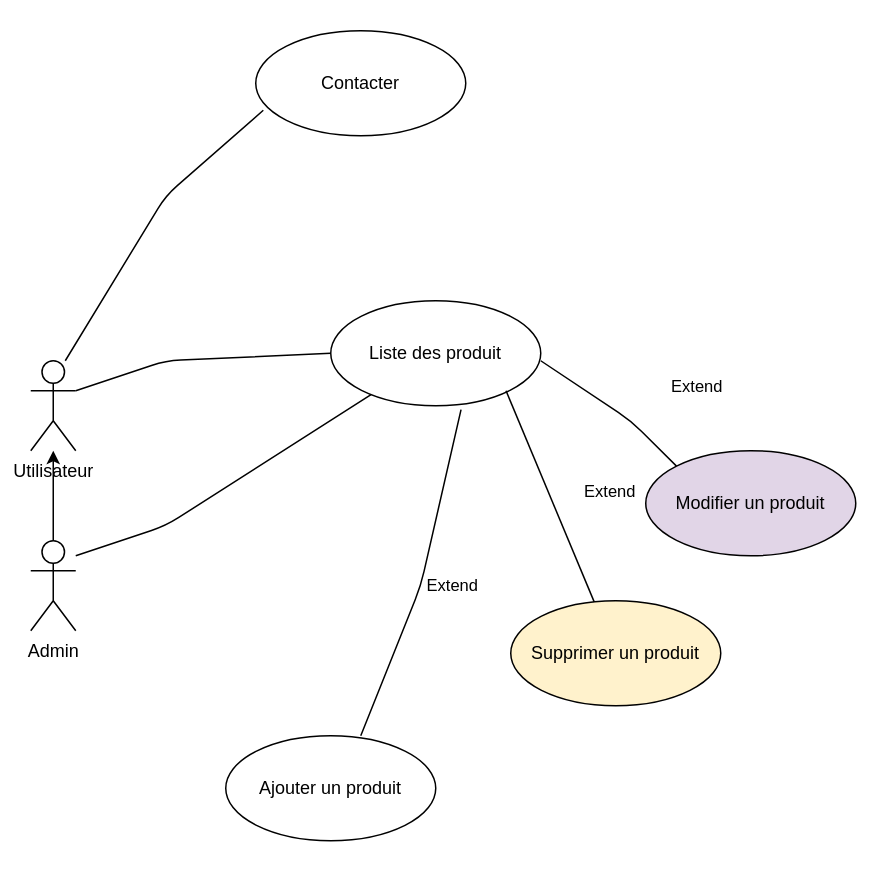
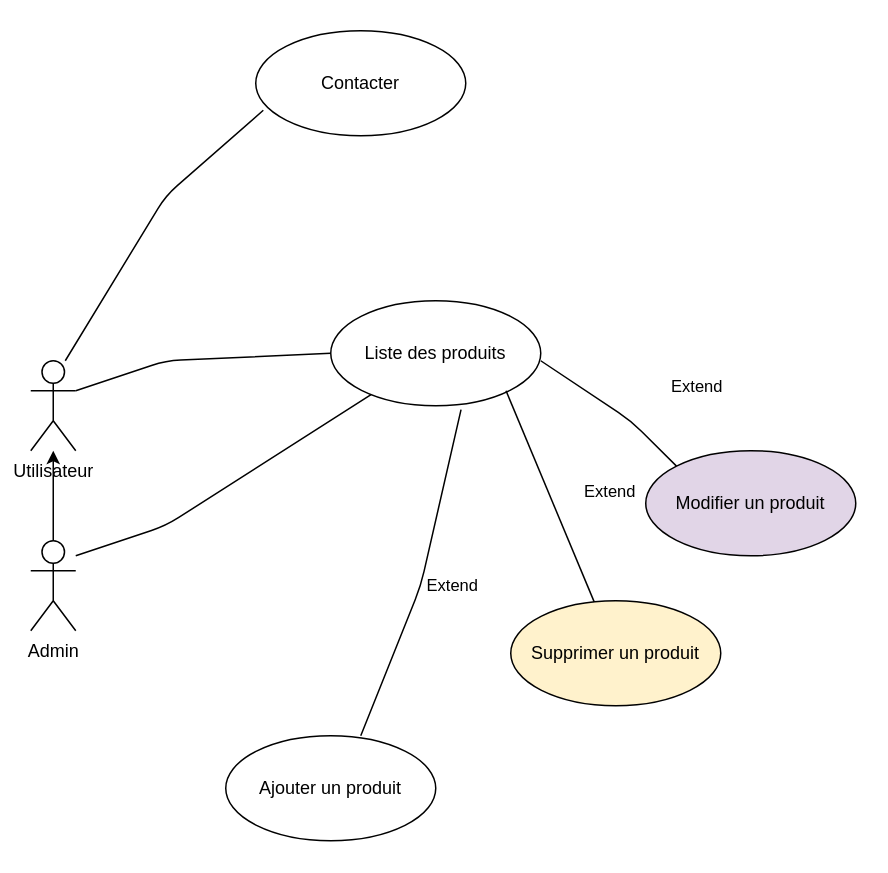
(436, 353) -> (436, 353)
